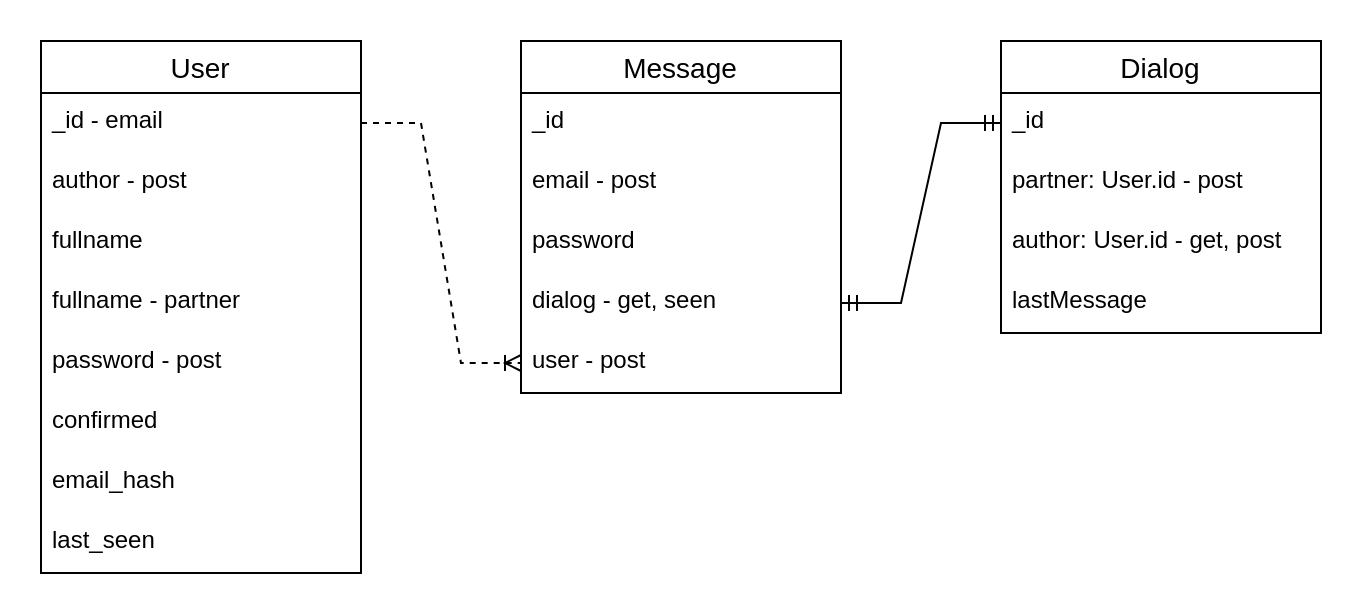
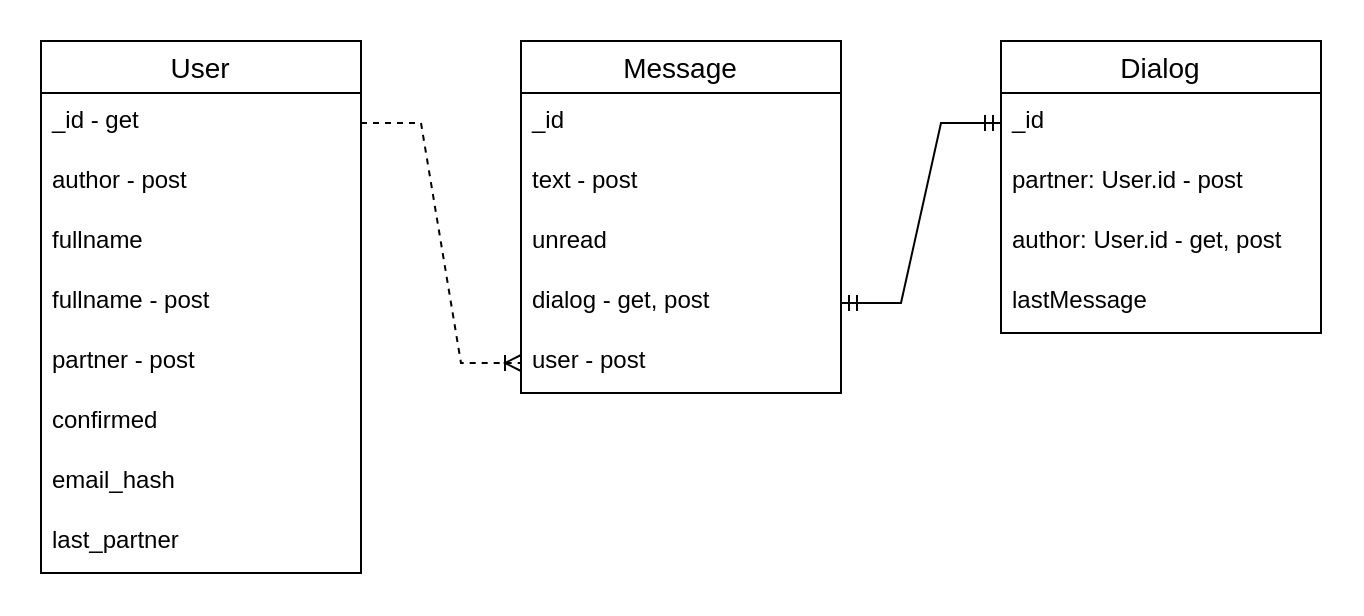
(110, 120) -> (103, 120)
(600, 180) -> (600, 180)
(586, 240) -> (572, 240)
(164, 300) -> (143, 300)
(634, 300) -> (634, 300)
(150, 360) -> (143, 360)
(109, 540) -> (130, 540)
